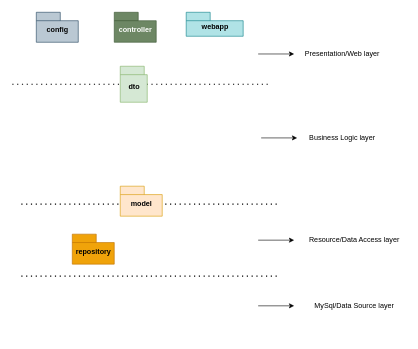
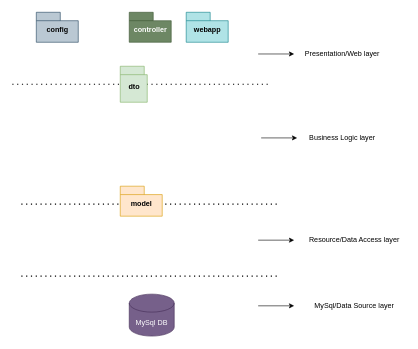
(215, 24) -> (207, 27)
(135, 27) -> (150, 27)
(93, 249) -> none
none -> (152, 315)
